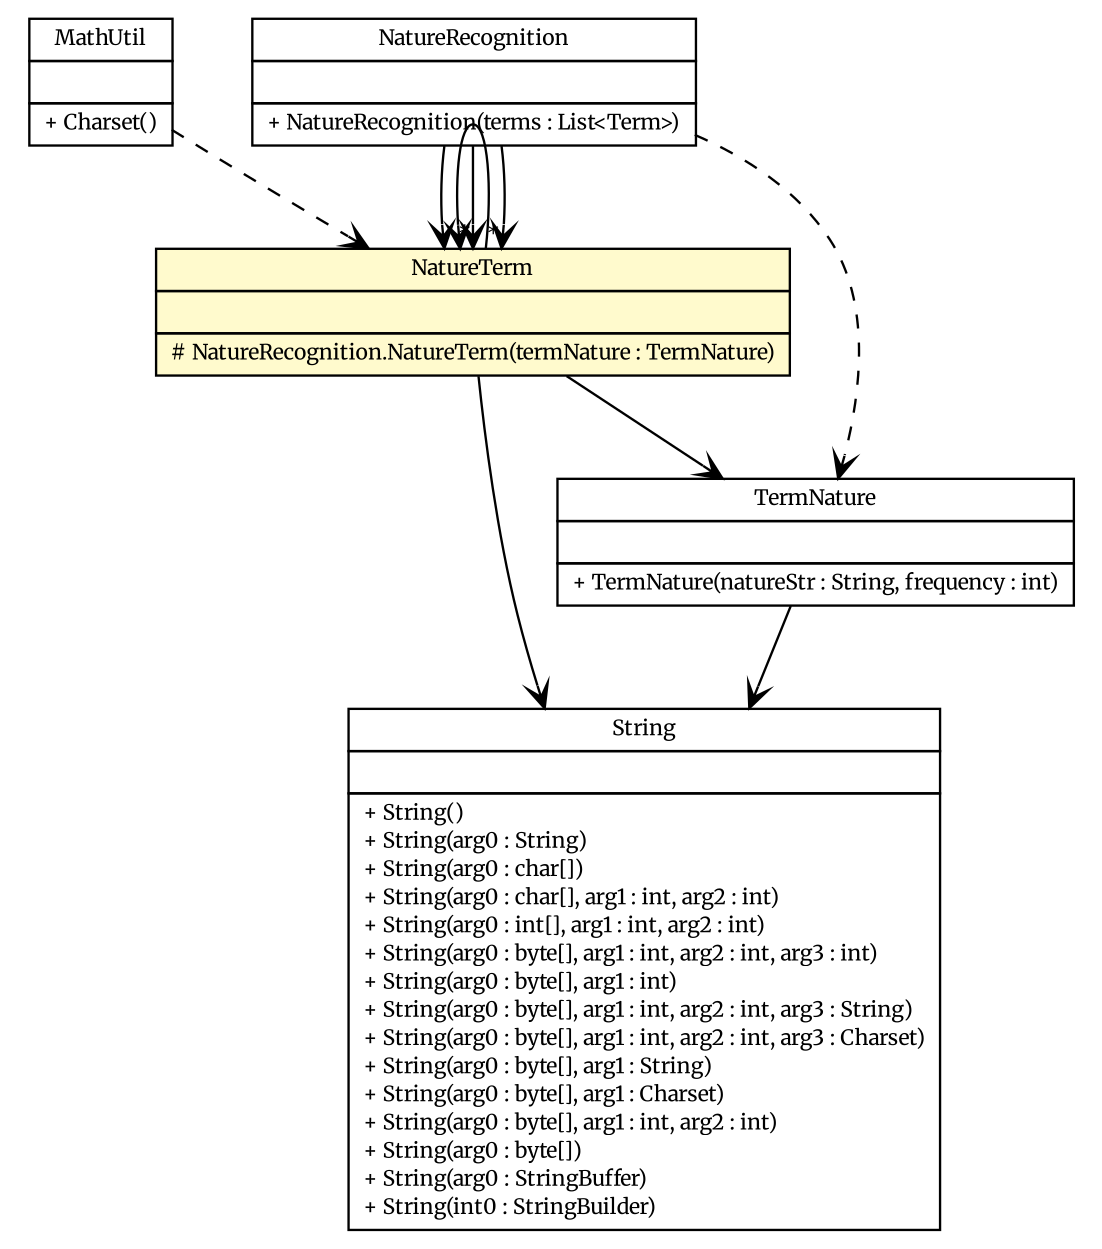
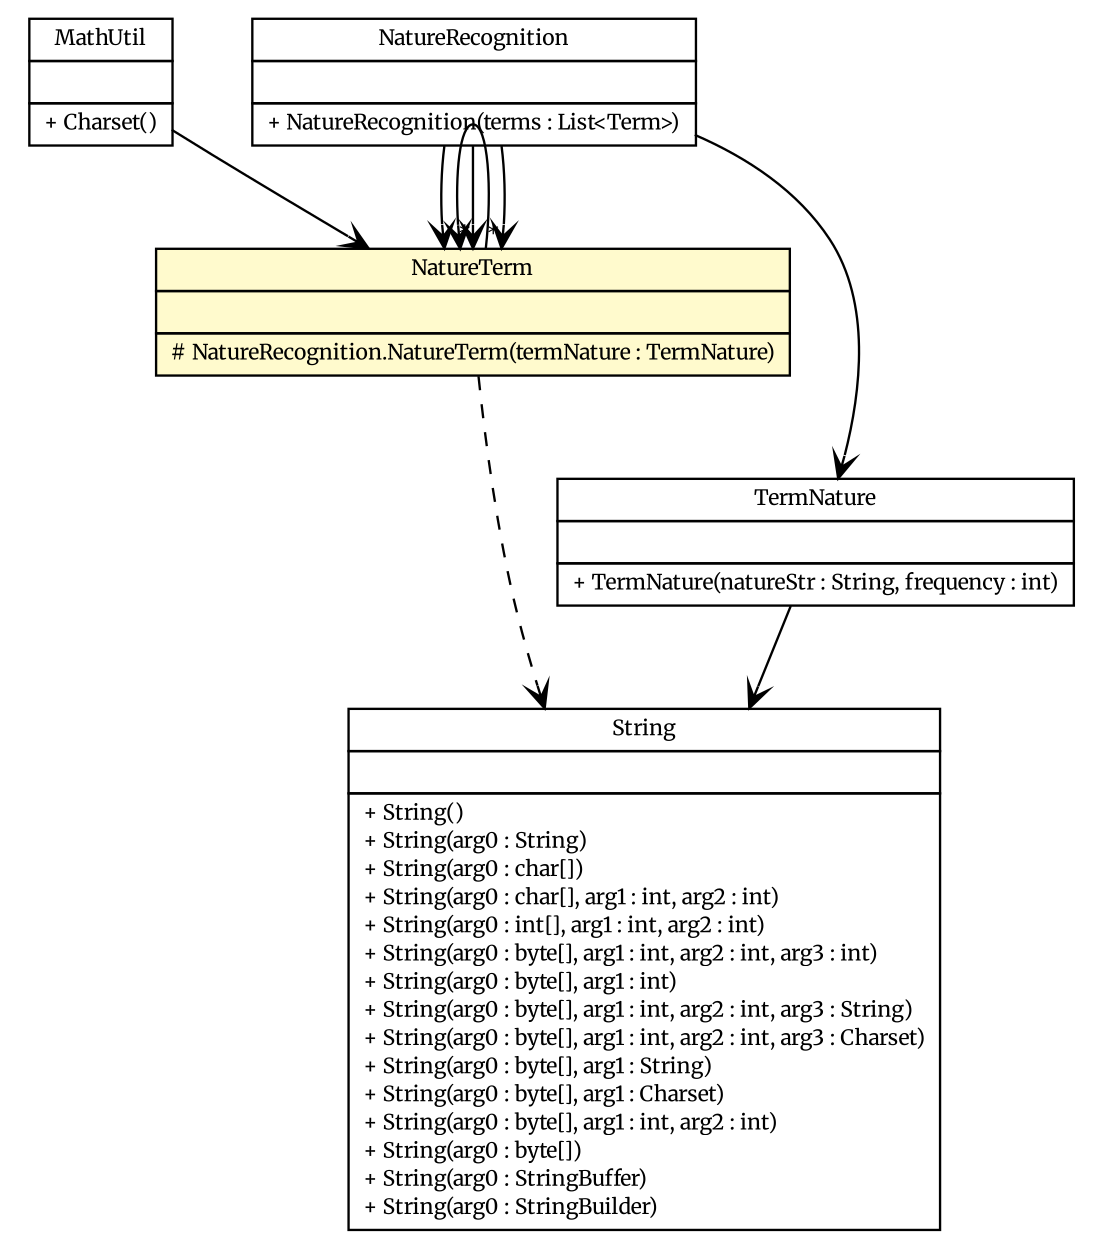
(260, 183) -> (260, 183)
(841, 261) -> (841, 261)
(635, 421) -> none
(500, 532) -> (500, 532)
(511, 1208) -> (511, 1208)
